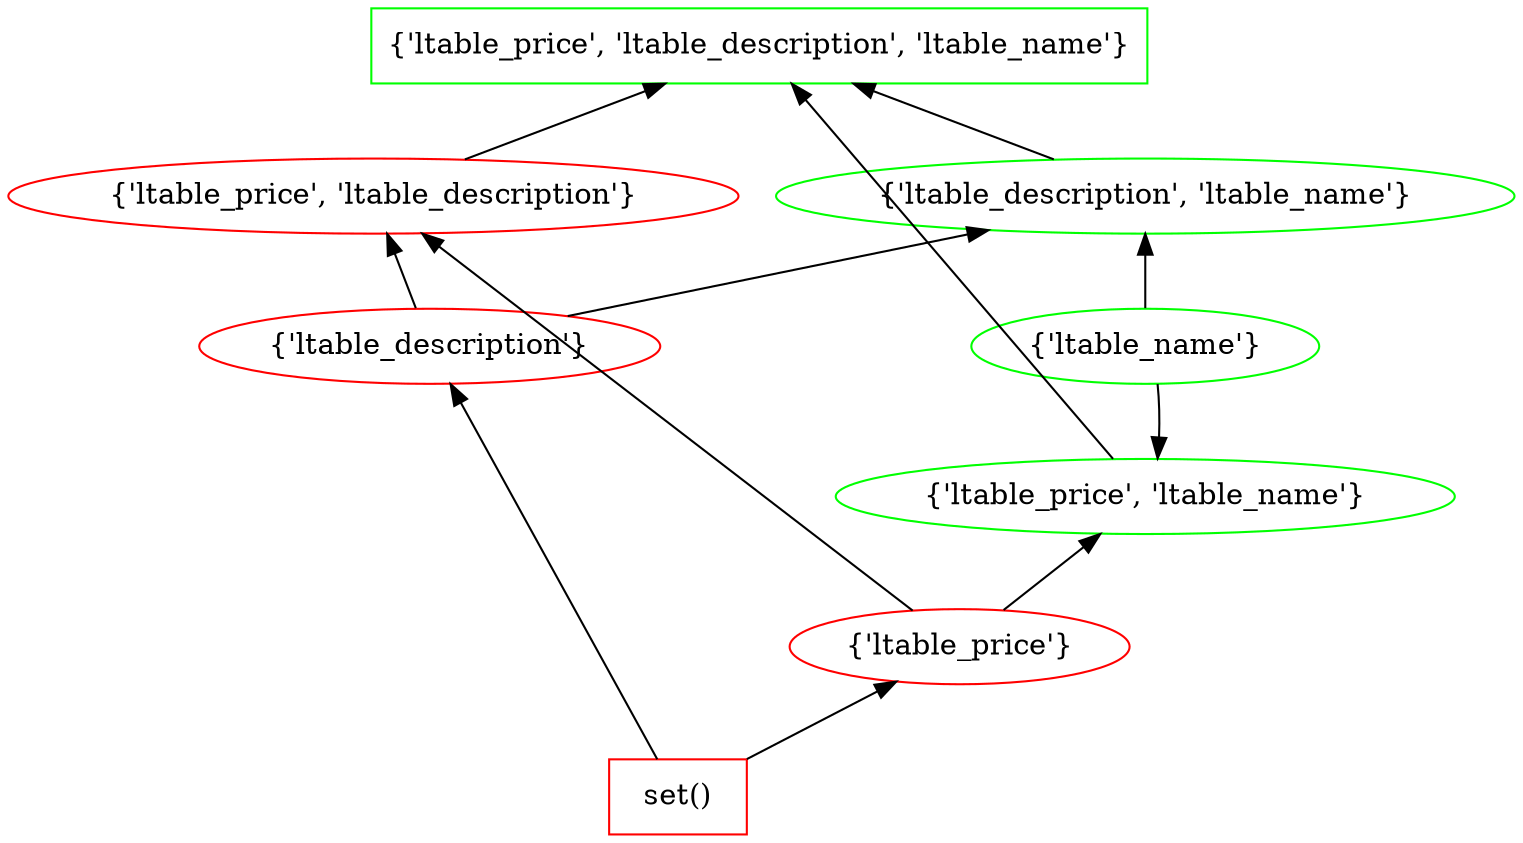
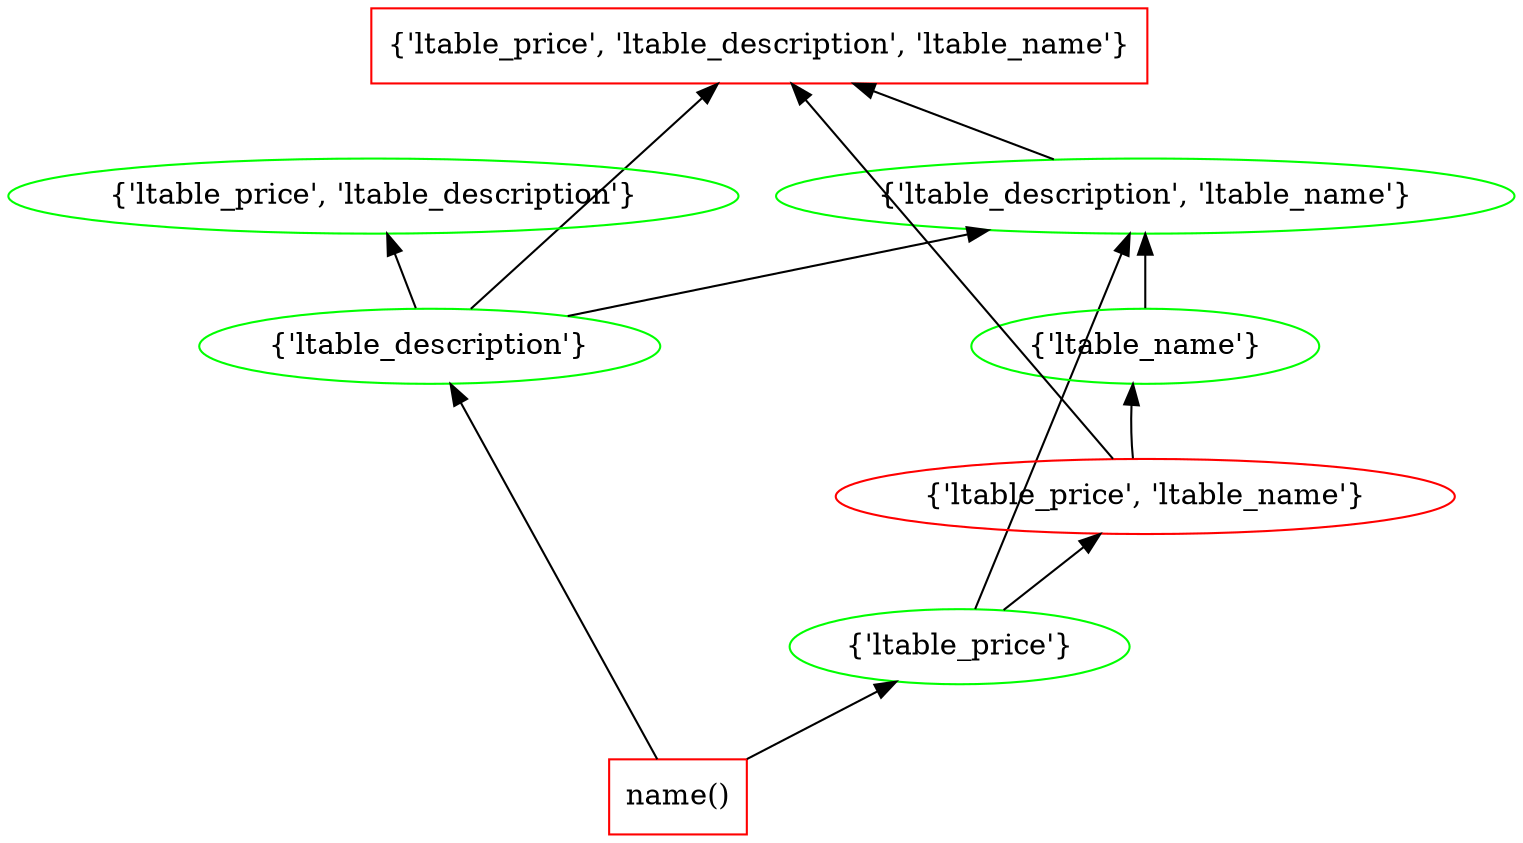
(759, 46) -> (759, 46)
(555, 125) -> (586, 204)
(373, 196) -> (373, 196)
(430, 346) -> (430, 346)
(1159, 411) -> (1131, 432)
(676, 429) -> (1048, 431)
(1145, 496) -> (1145, 496)
(960, 647) -> (960, 647)
(678, 797) -> (678, 797)
